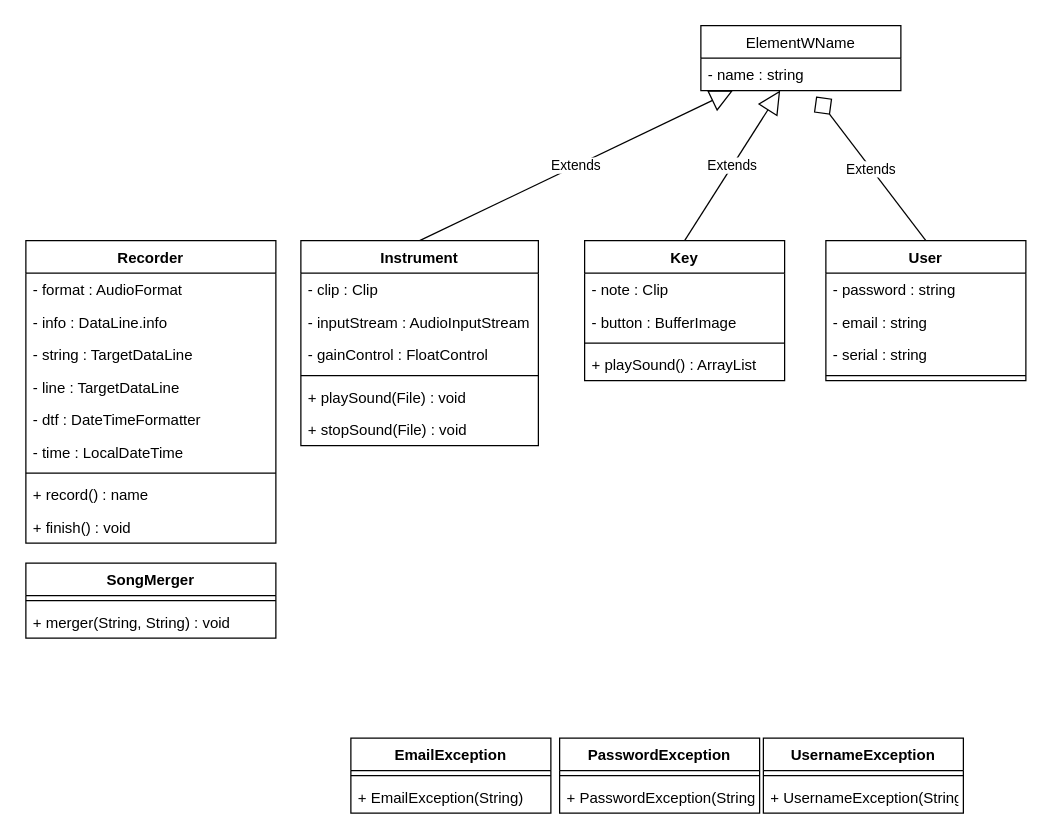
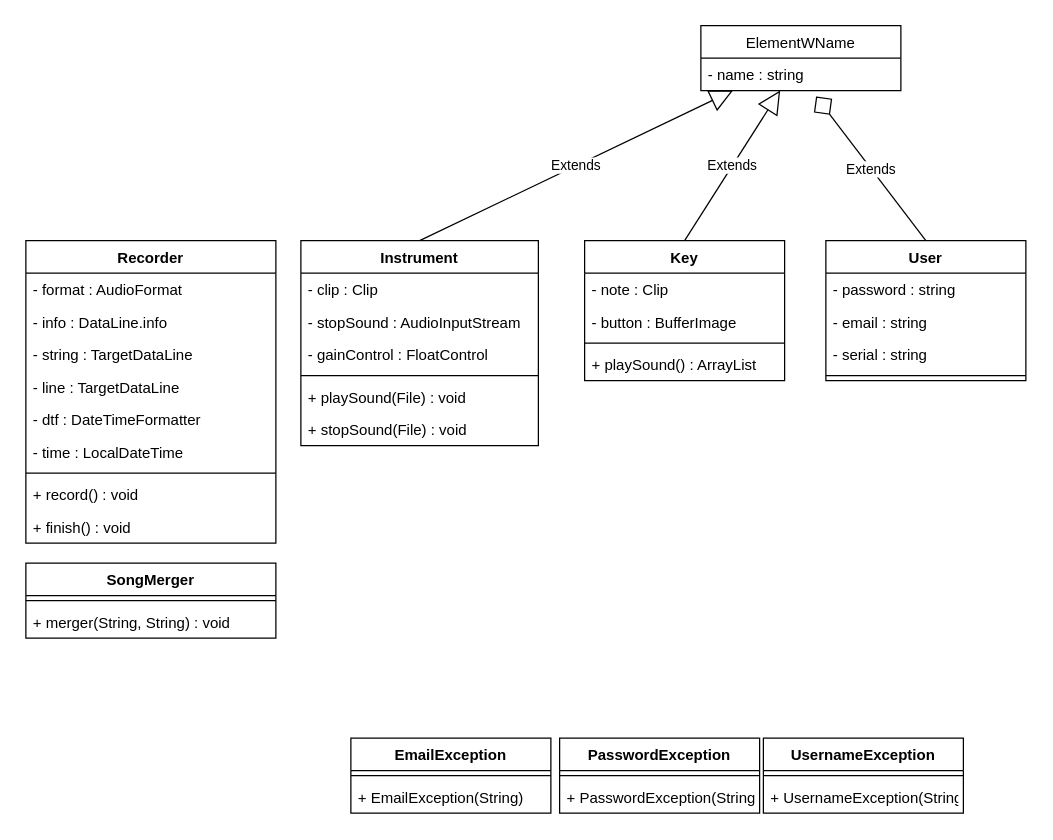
(430, 323) -> (424, 323)
(96, 495) -> (94, 495)
